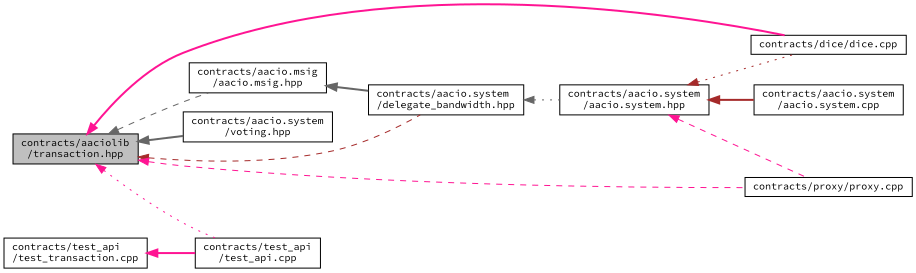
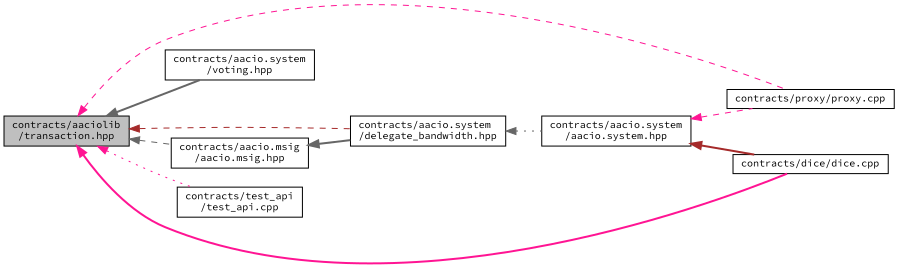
(746, 68) -> (728, 150)
(829, 100) -> none
(76, 253) -> none
